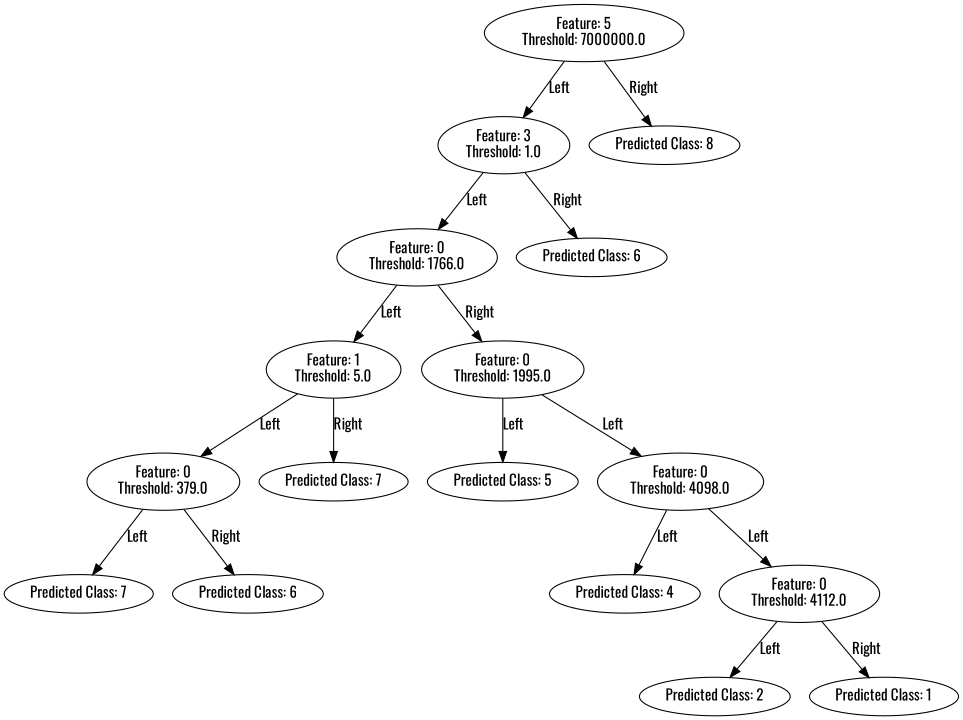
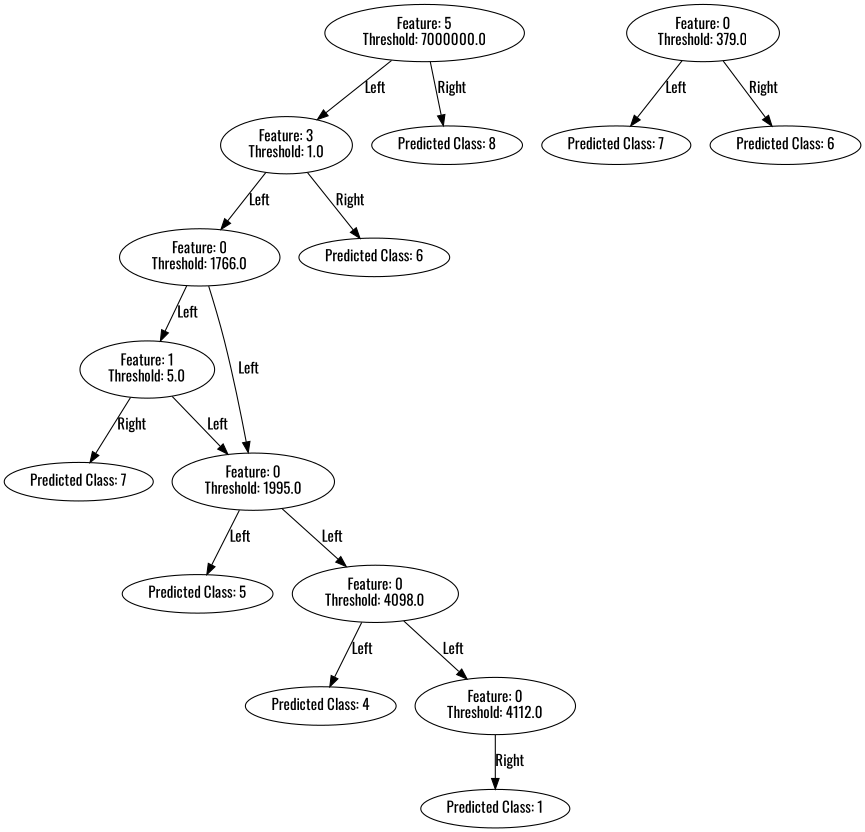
(480, 313) -> (249, 370)
(254, 422) -> (196, 421)
(715, 697) -> none
